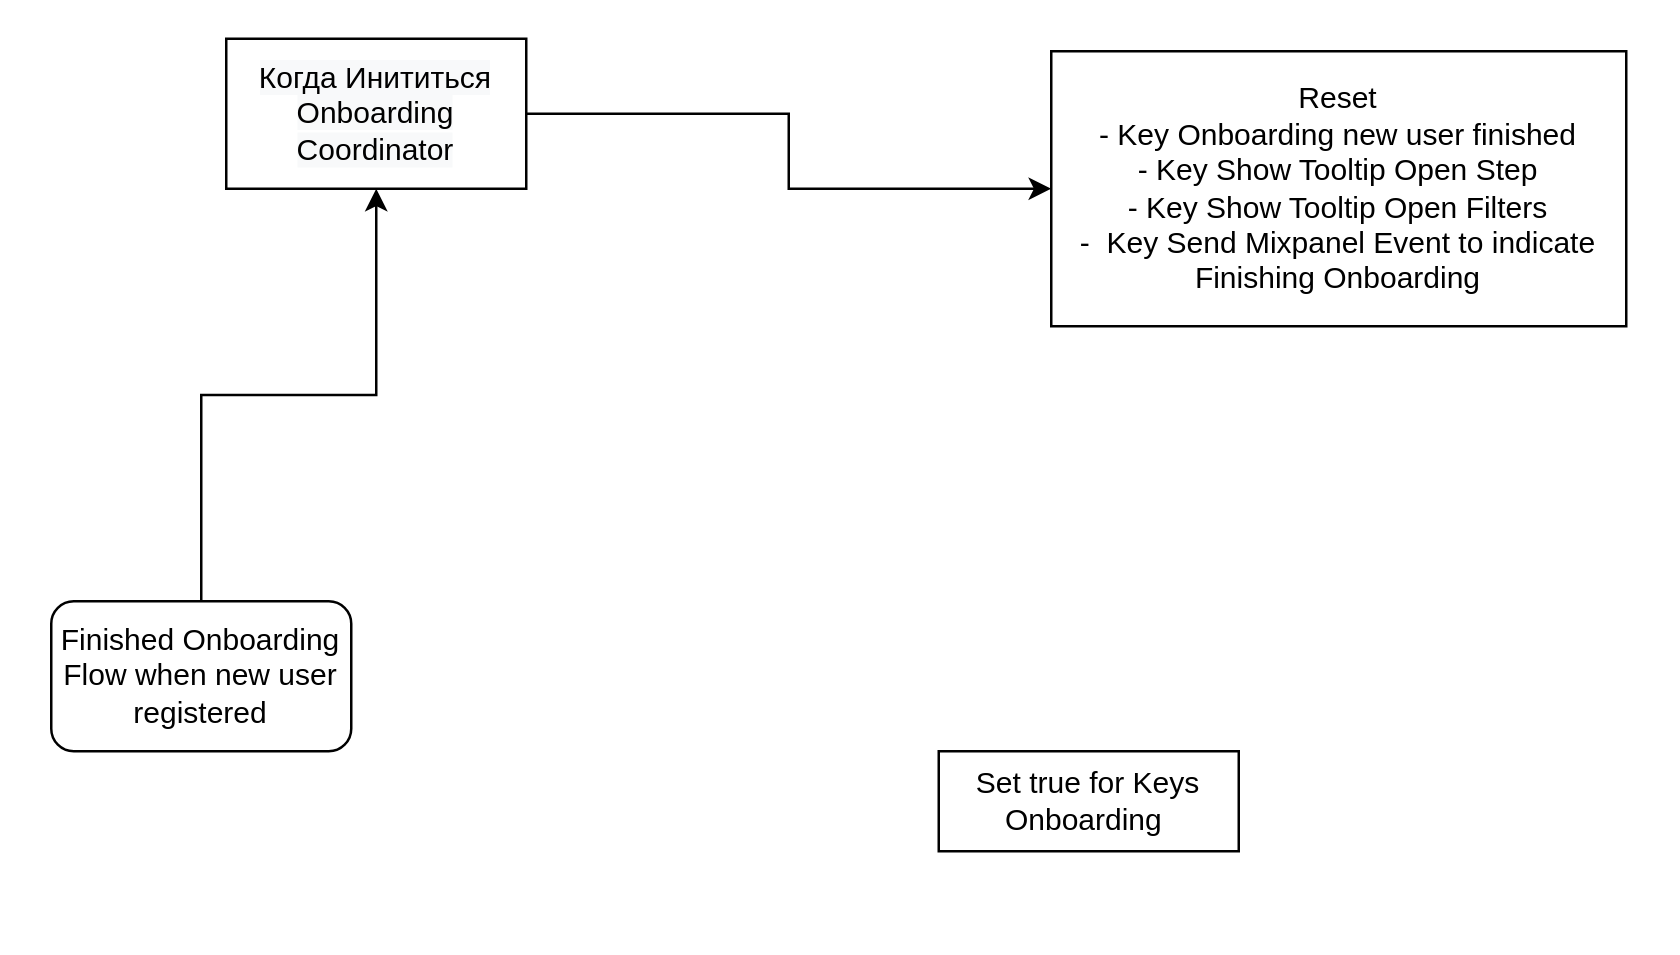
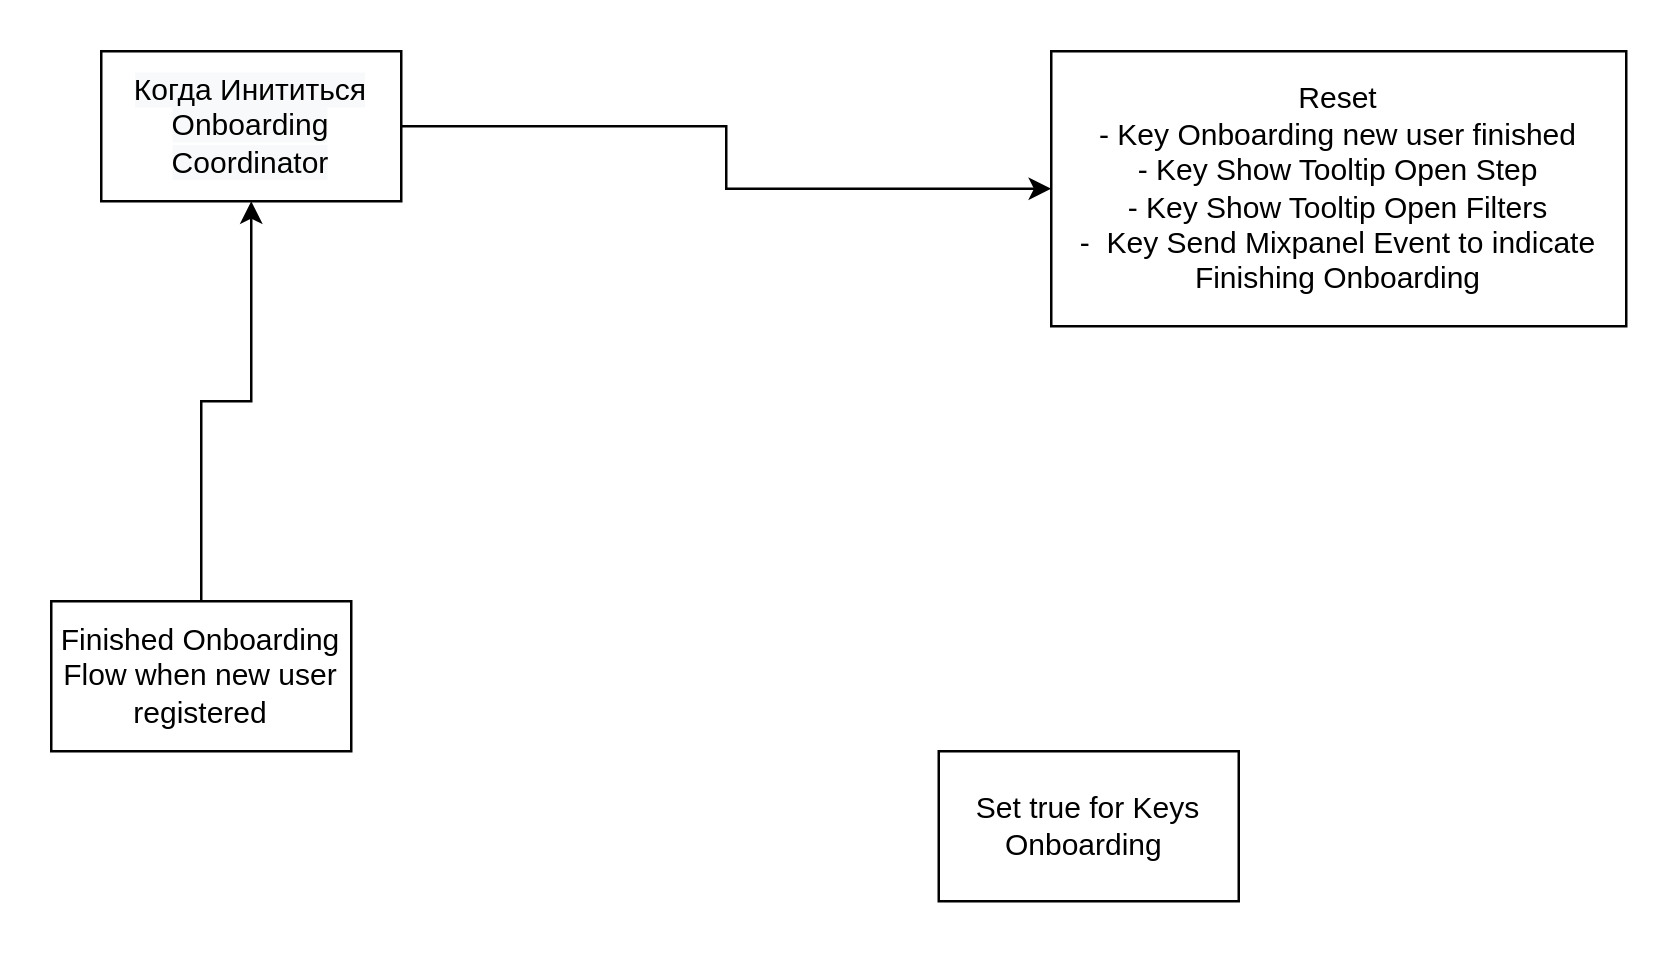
(376, 114) -> (251, 126)
(201, 676) -> (201, 676)
(1089, 801) -> (1089, 826)
